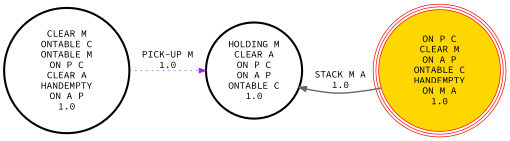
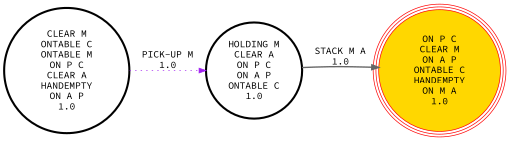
(344, 93) -> (337, 67)
